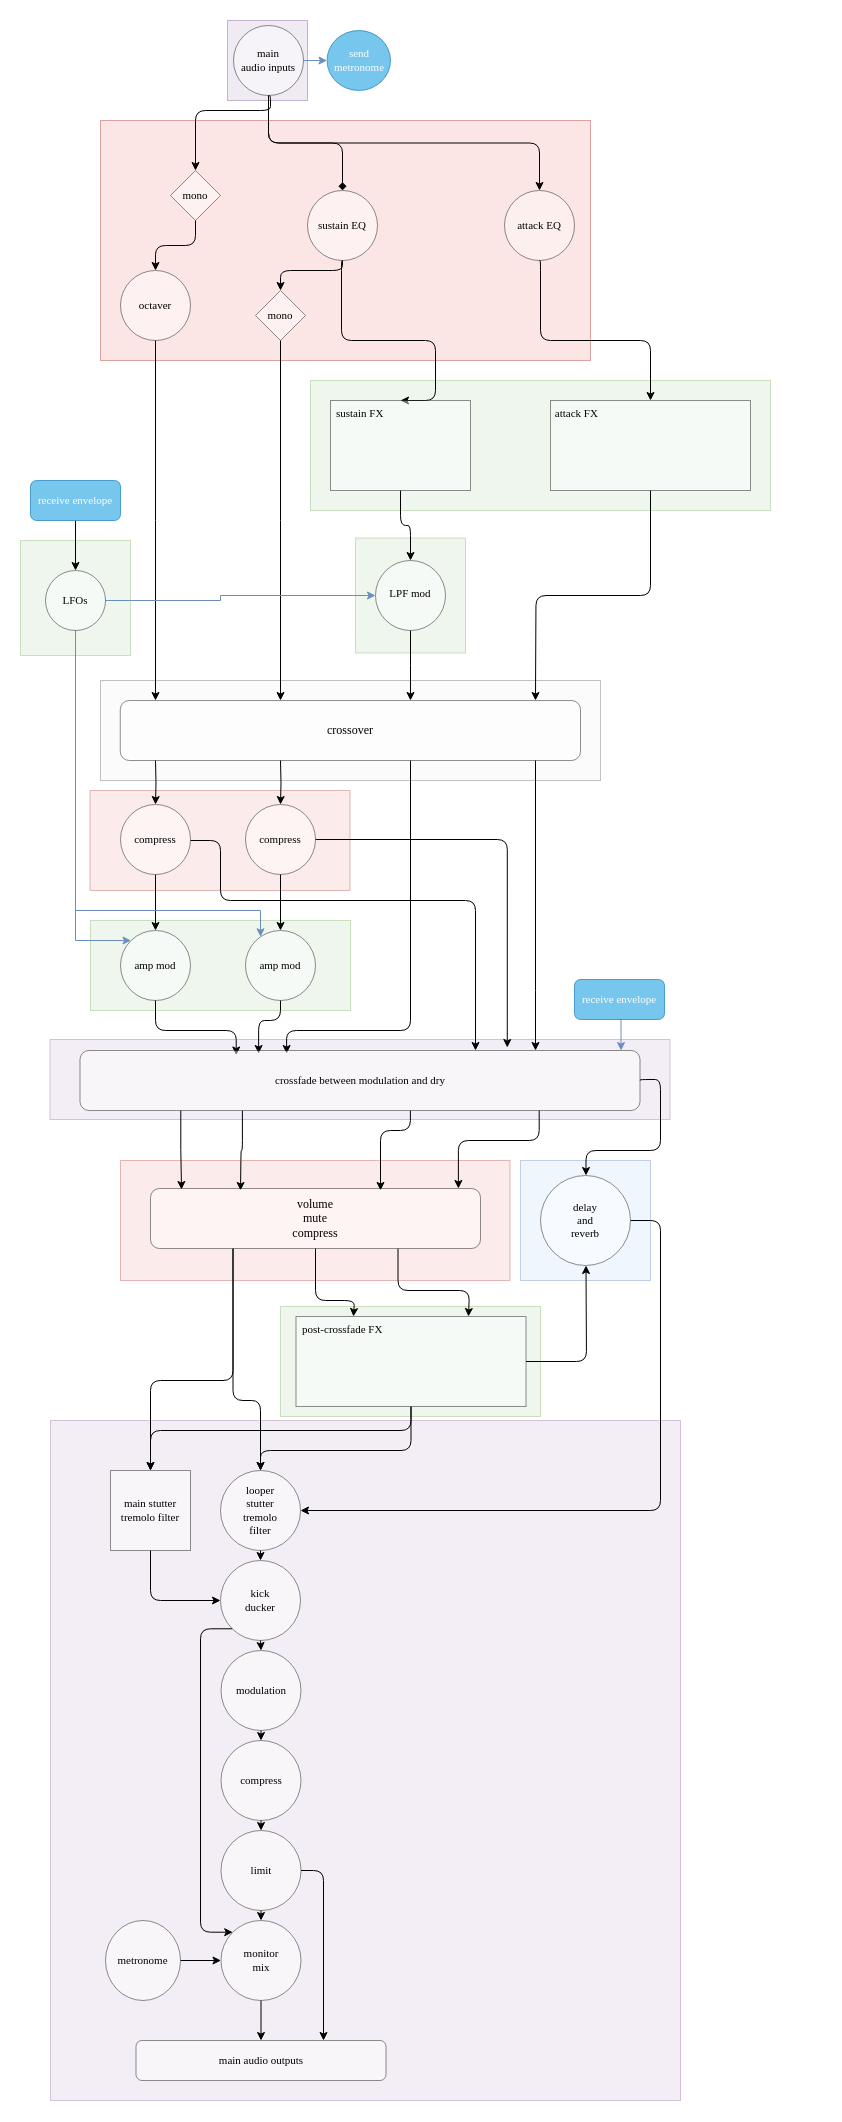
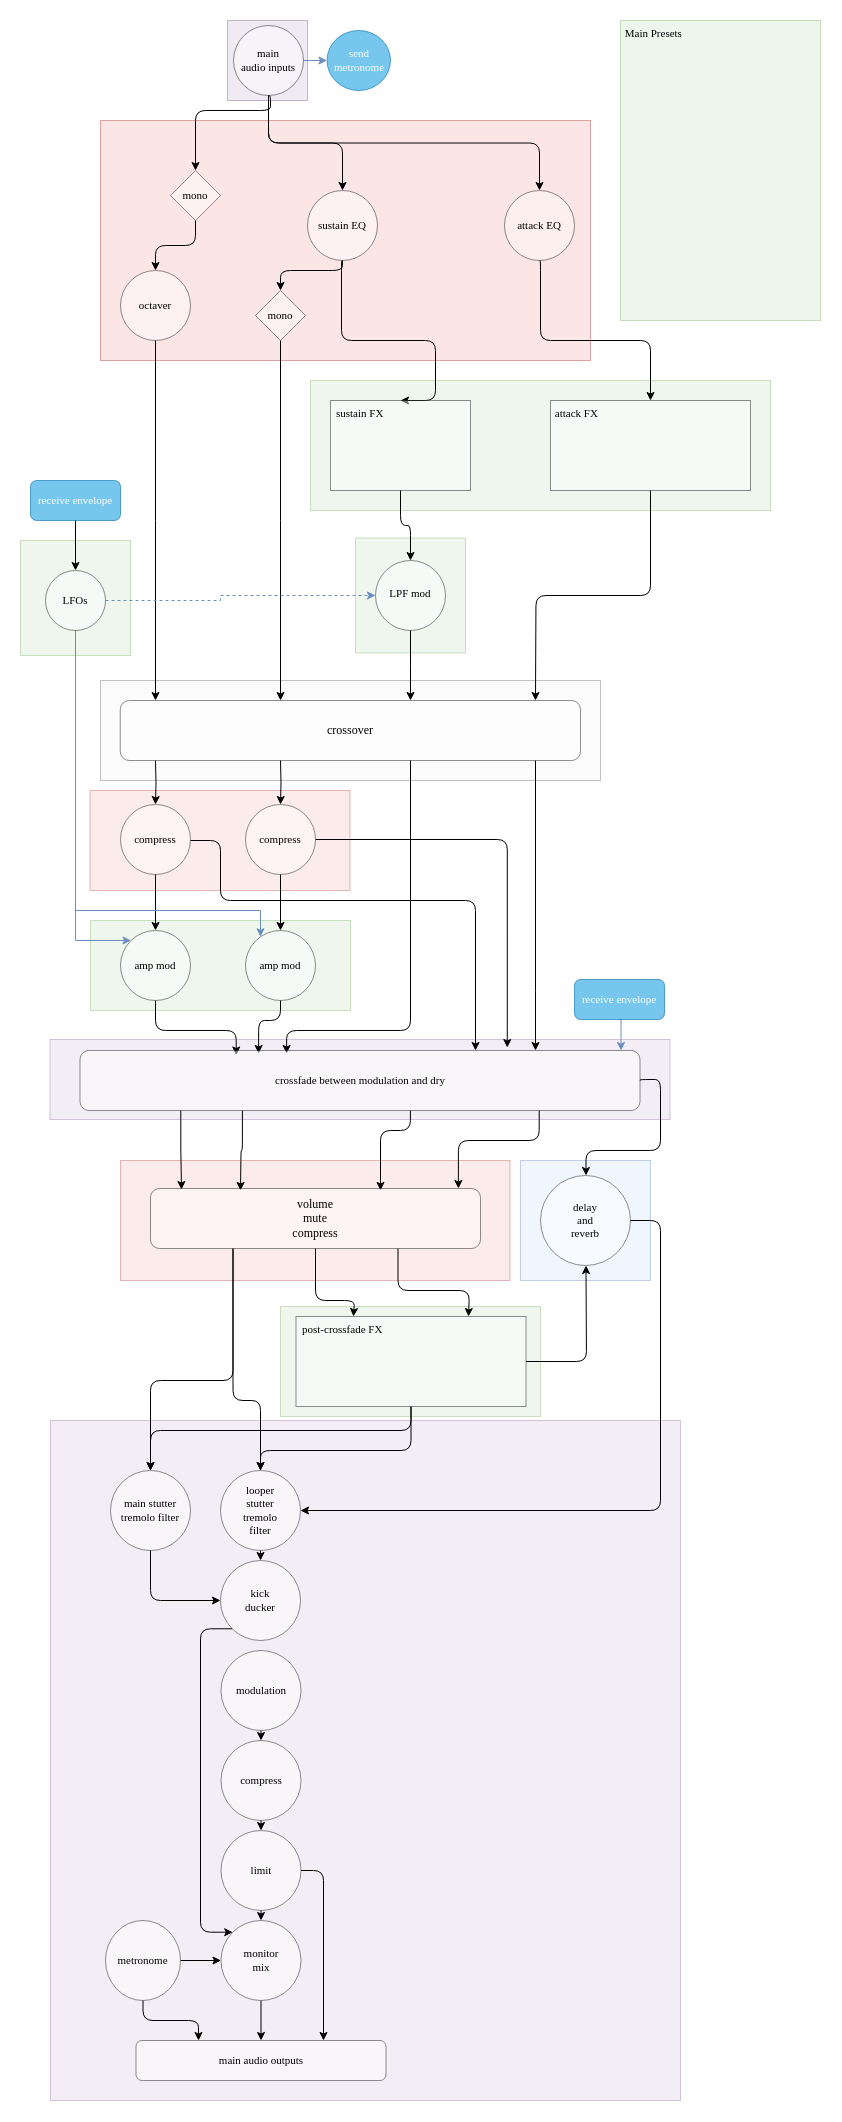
none -> (721, 171)
(343, 182) -> (343, 182)
(236, 596) -> (236, 596)
(151, 1511) -> (151, 1511)
(261, 1642) -> none
none -> (168, 2021)
